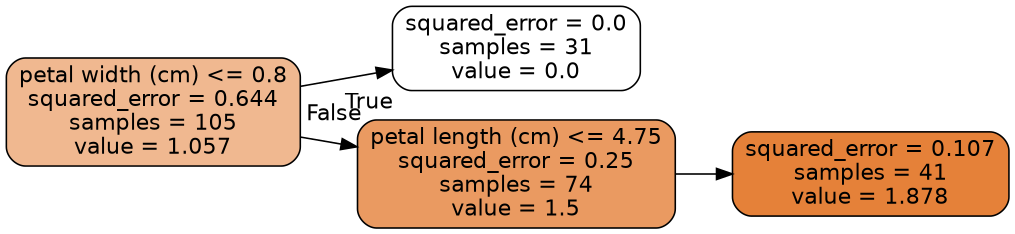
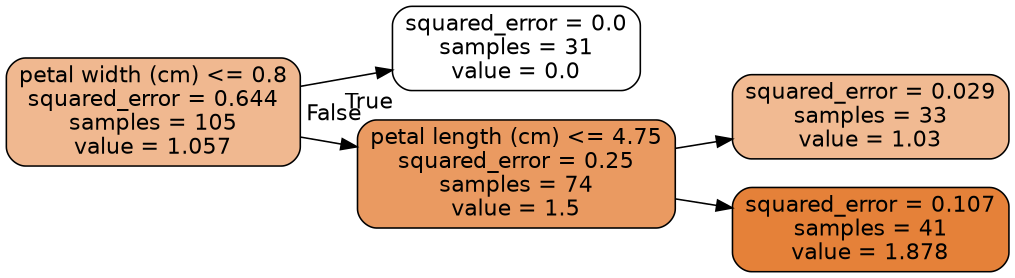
none -> (871, 117)
